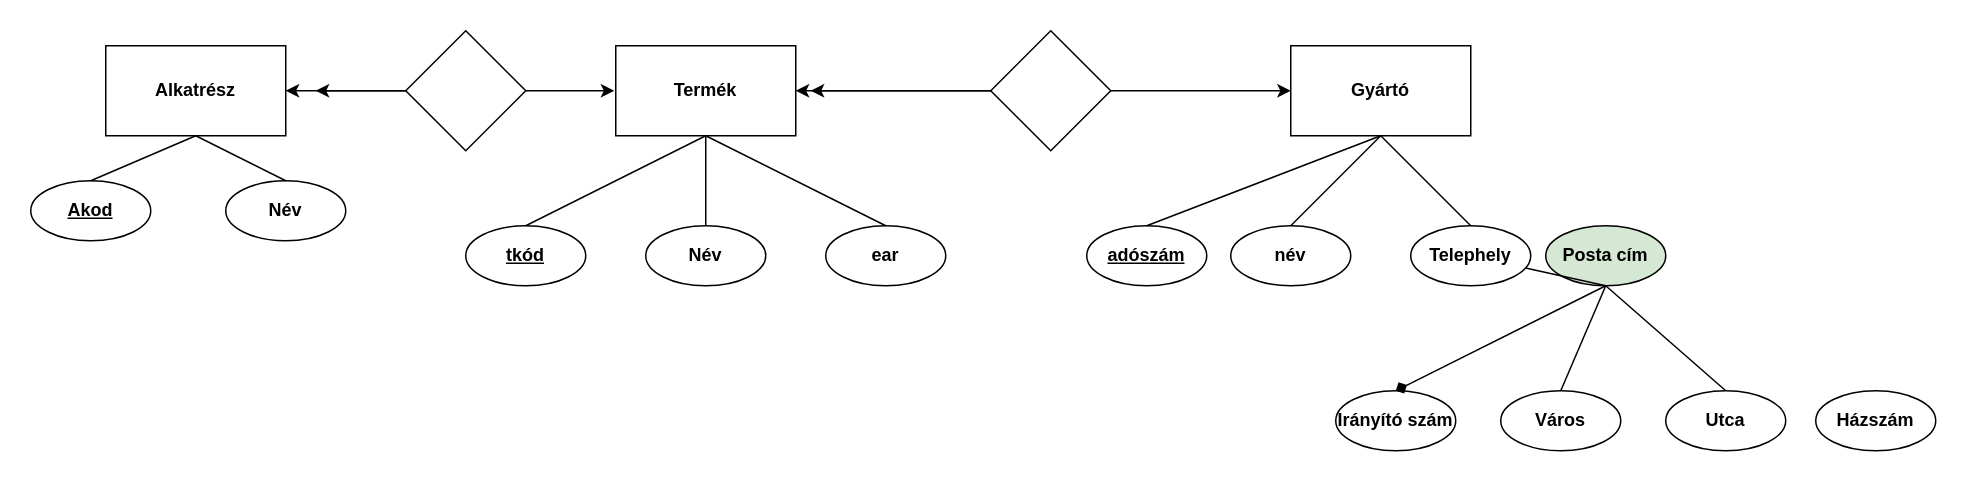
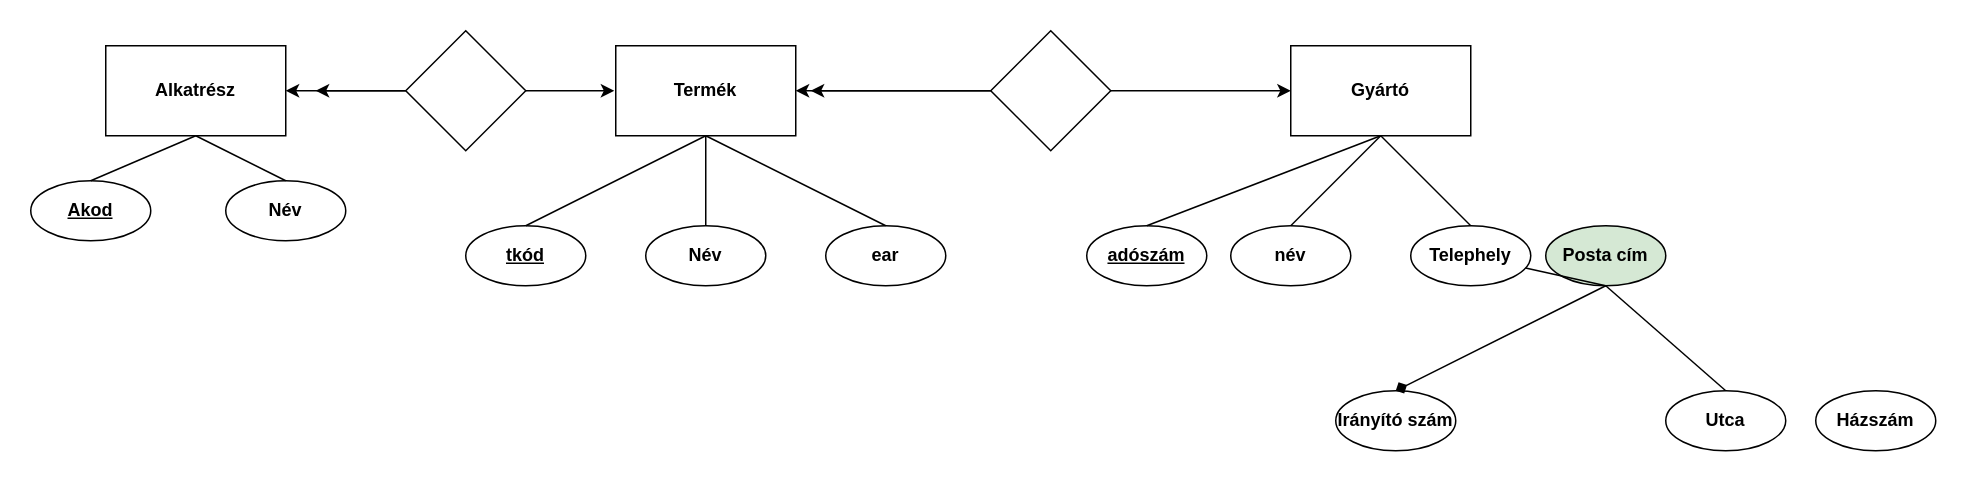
(1583, 339) -> none
(1561, 421) -> none
